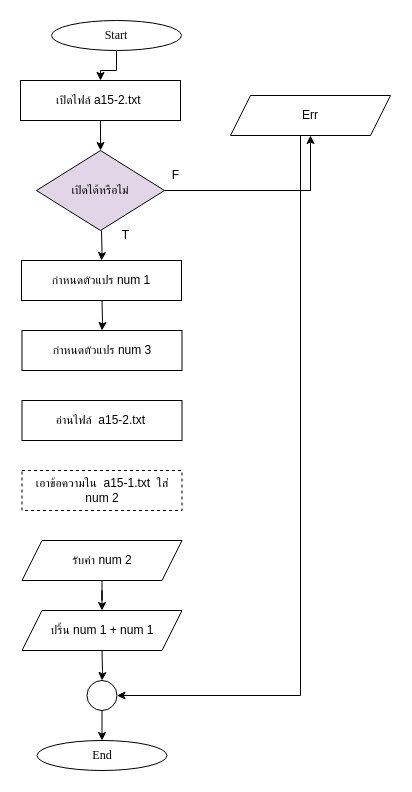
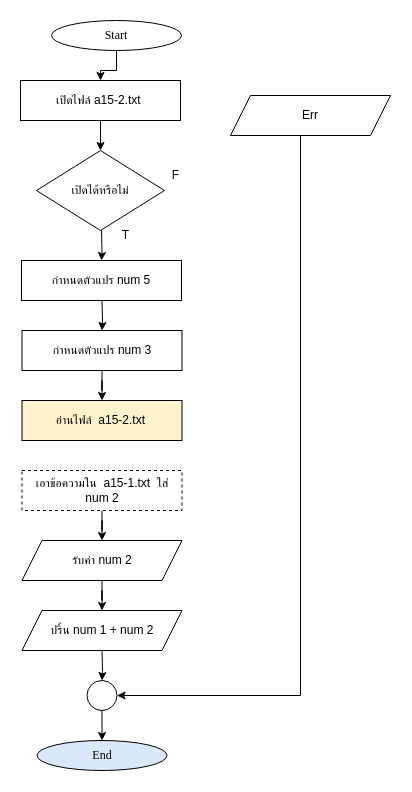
(101, 191) -> (101, 191)
(262, 191) -> none
(102, 281) -> (102, 281)
none -> (102, 390)
(102, 421) -> (102, 421)
none -> (102, 530)
(103, 631) -> (103, 631)
(102, 756) -> (102, 756)
